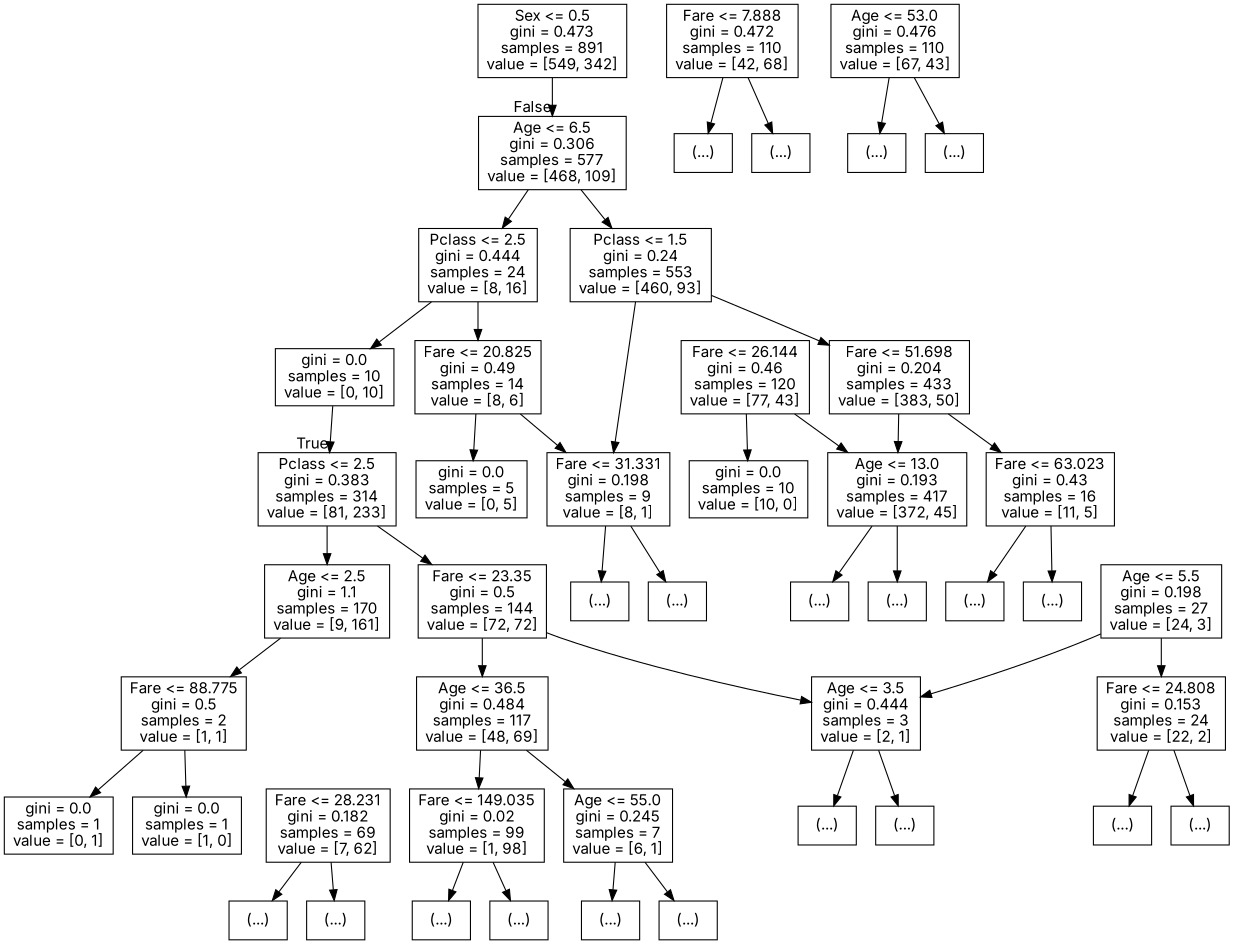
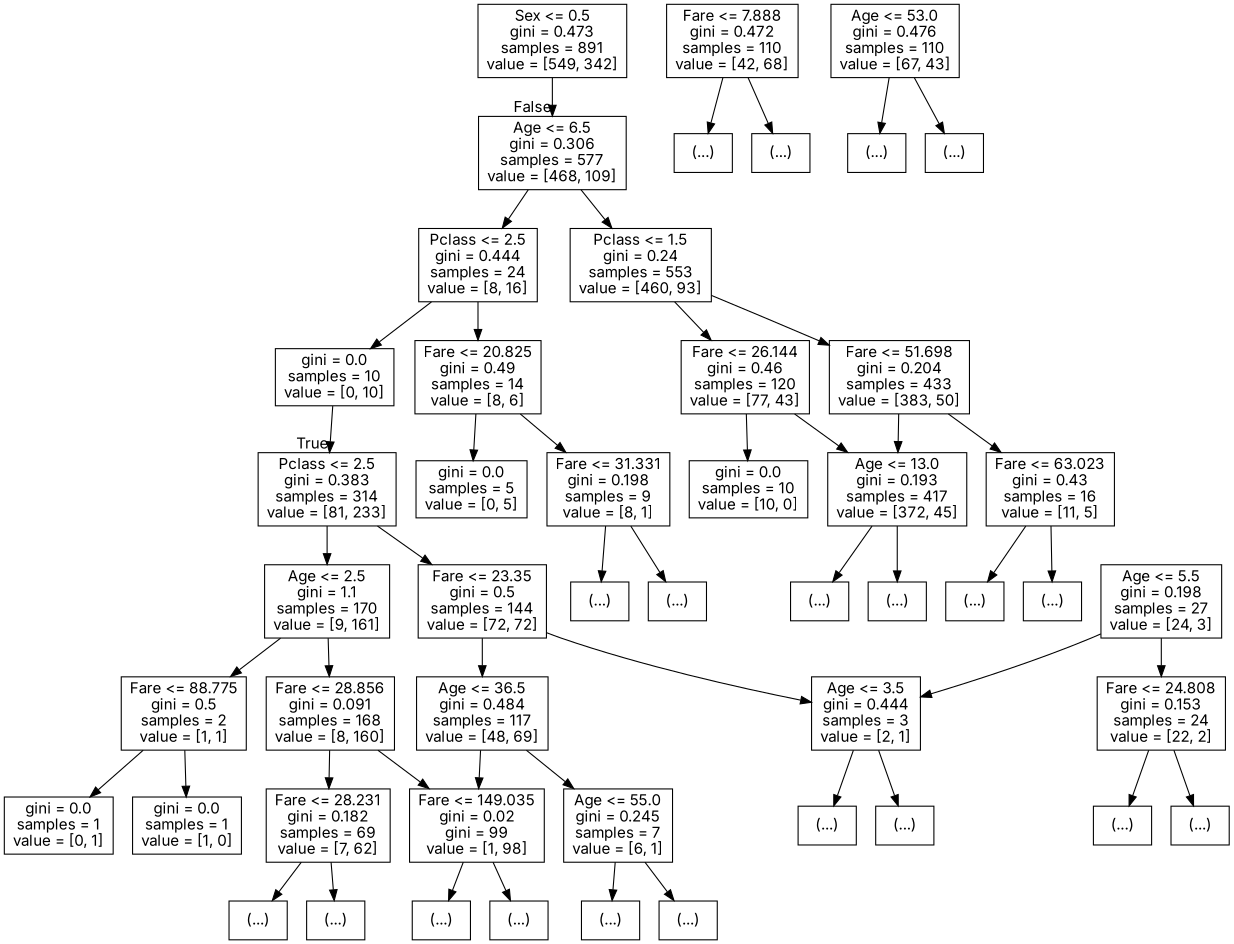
(625, 372) -> (689, 317)
none -> (330, 713)
(477, 826) -> (477, 826)
